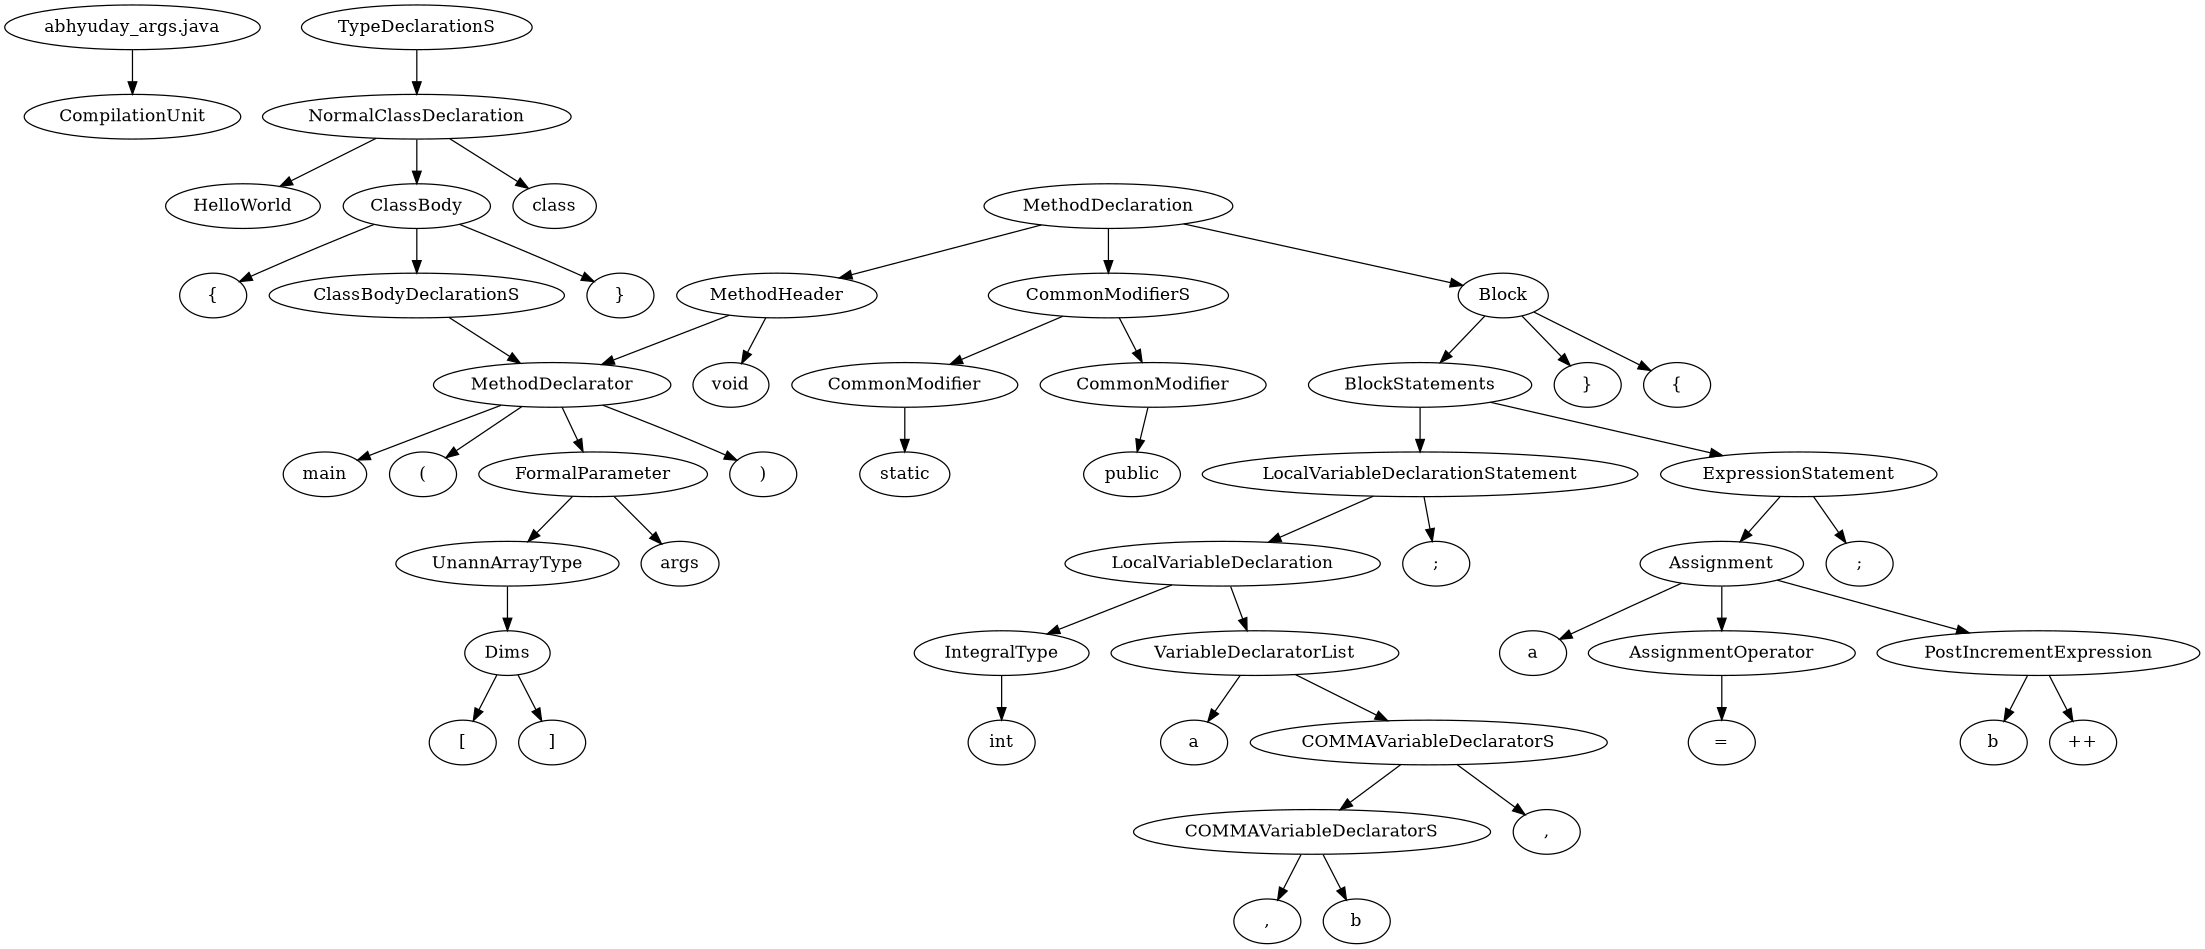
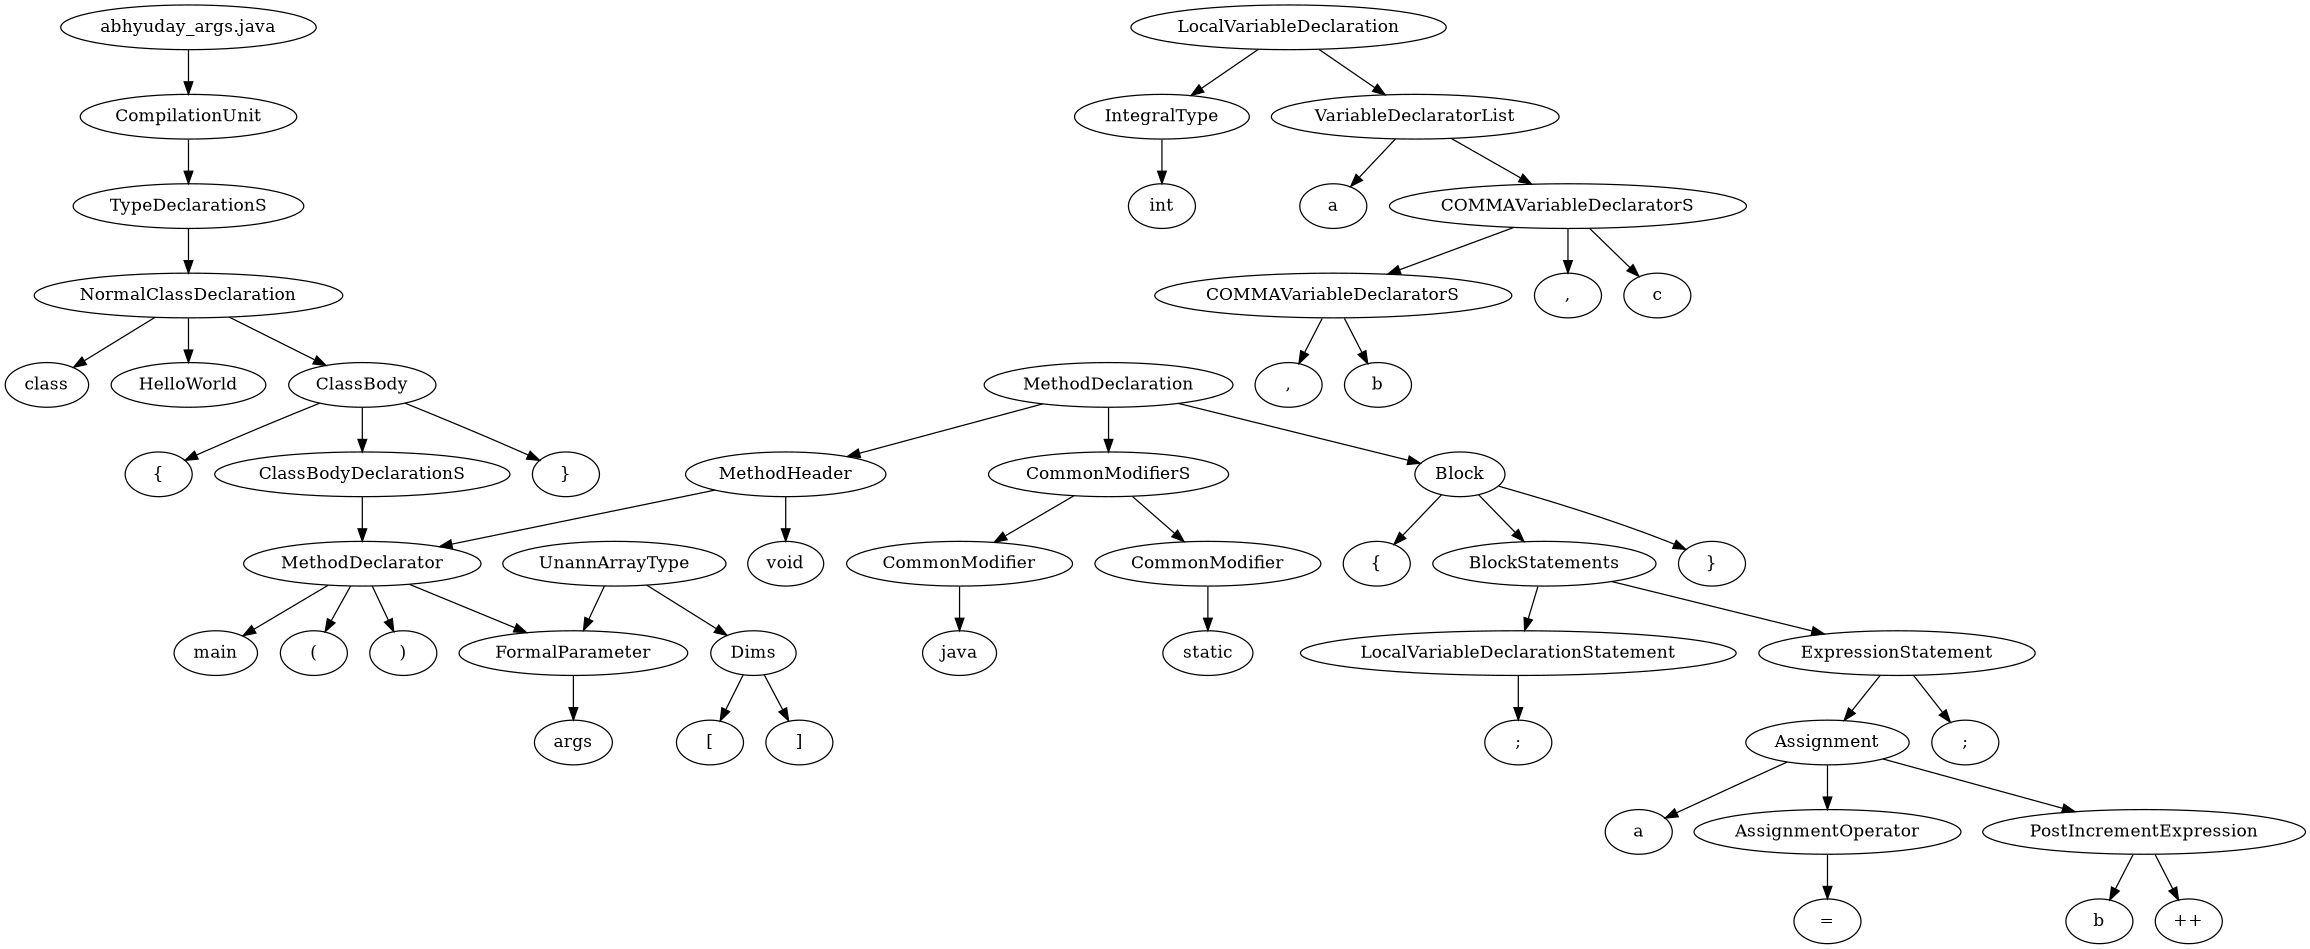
none -> (188, 155)
none -> (1657, 296)
(1132, 474) -> (960, 653)
(555, 515) -> (597, 602)
(1327, 517) -> none
